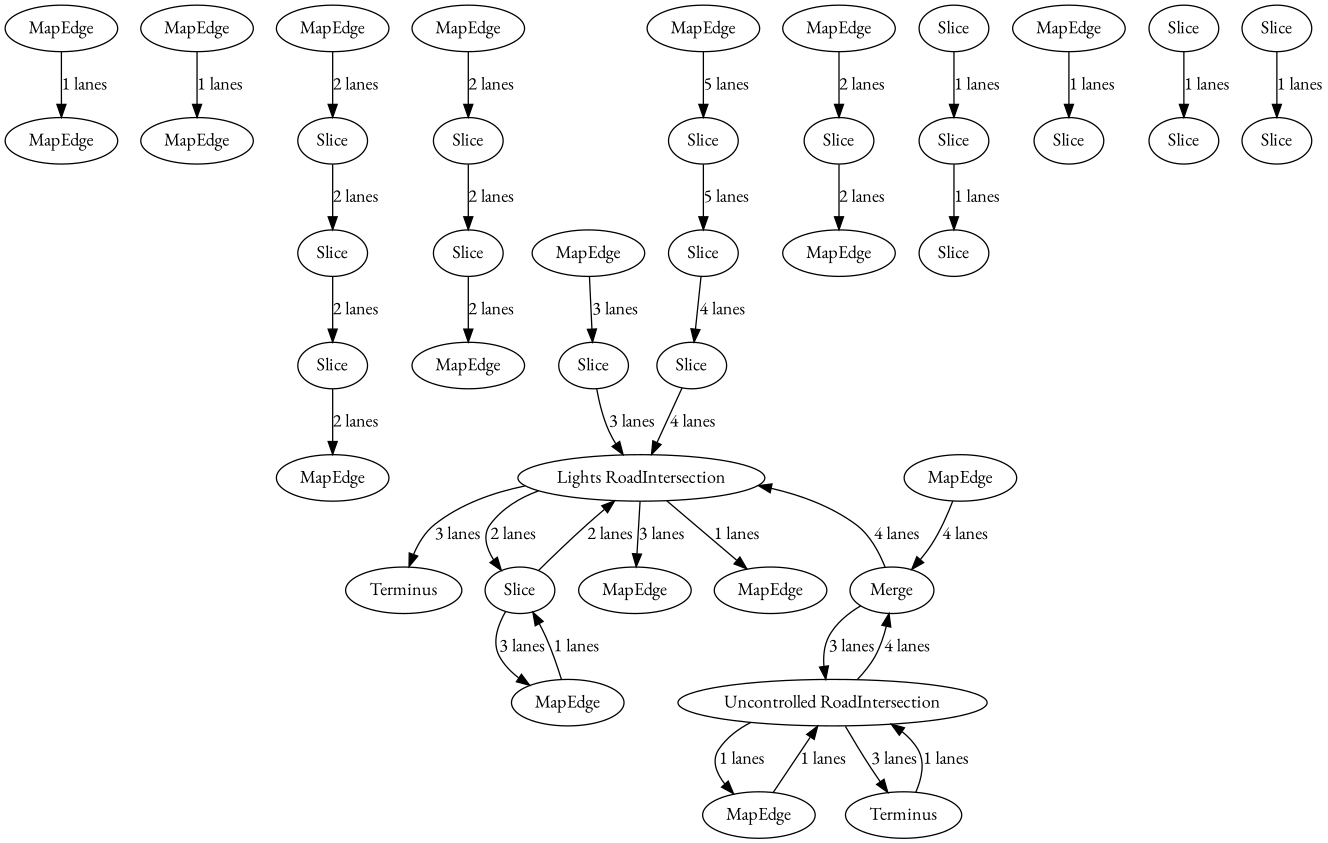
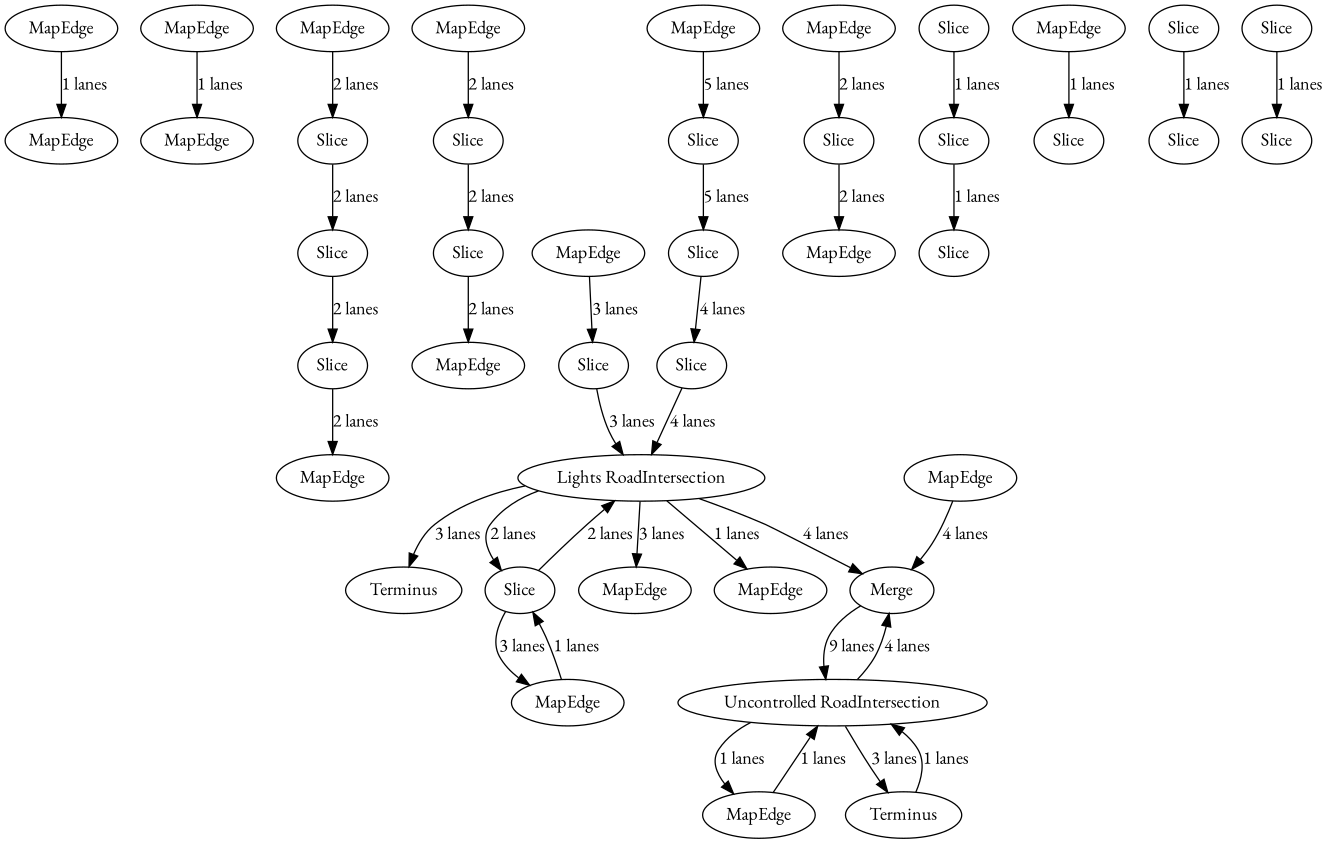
(839, 514) -> (776, 530)
(852, 646) -> (852, 646)
